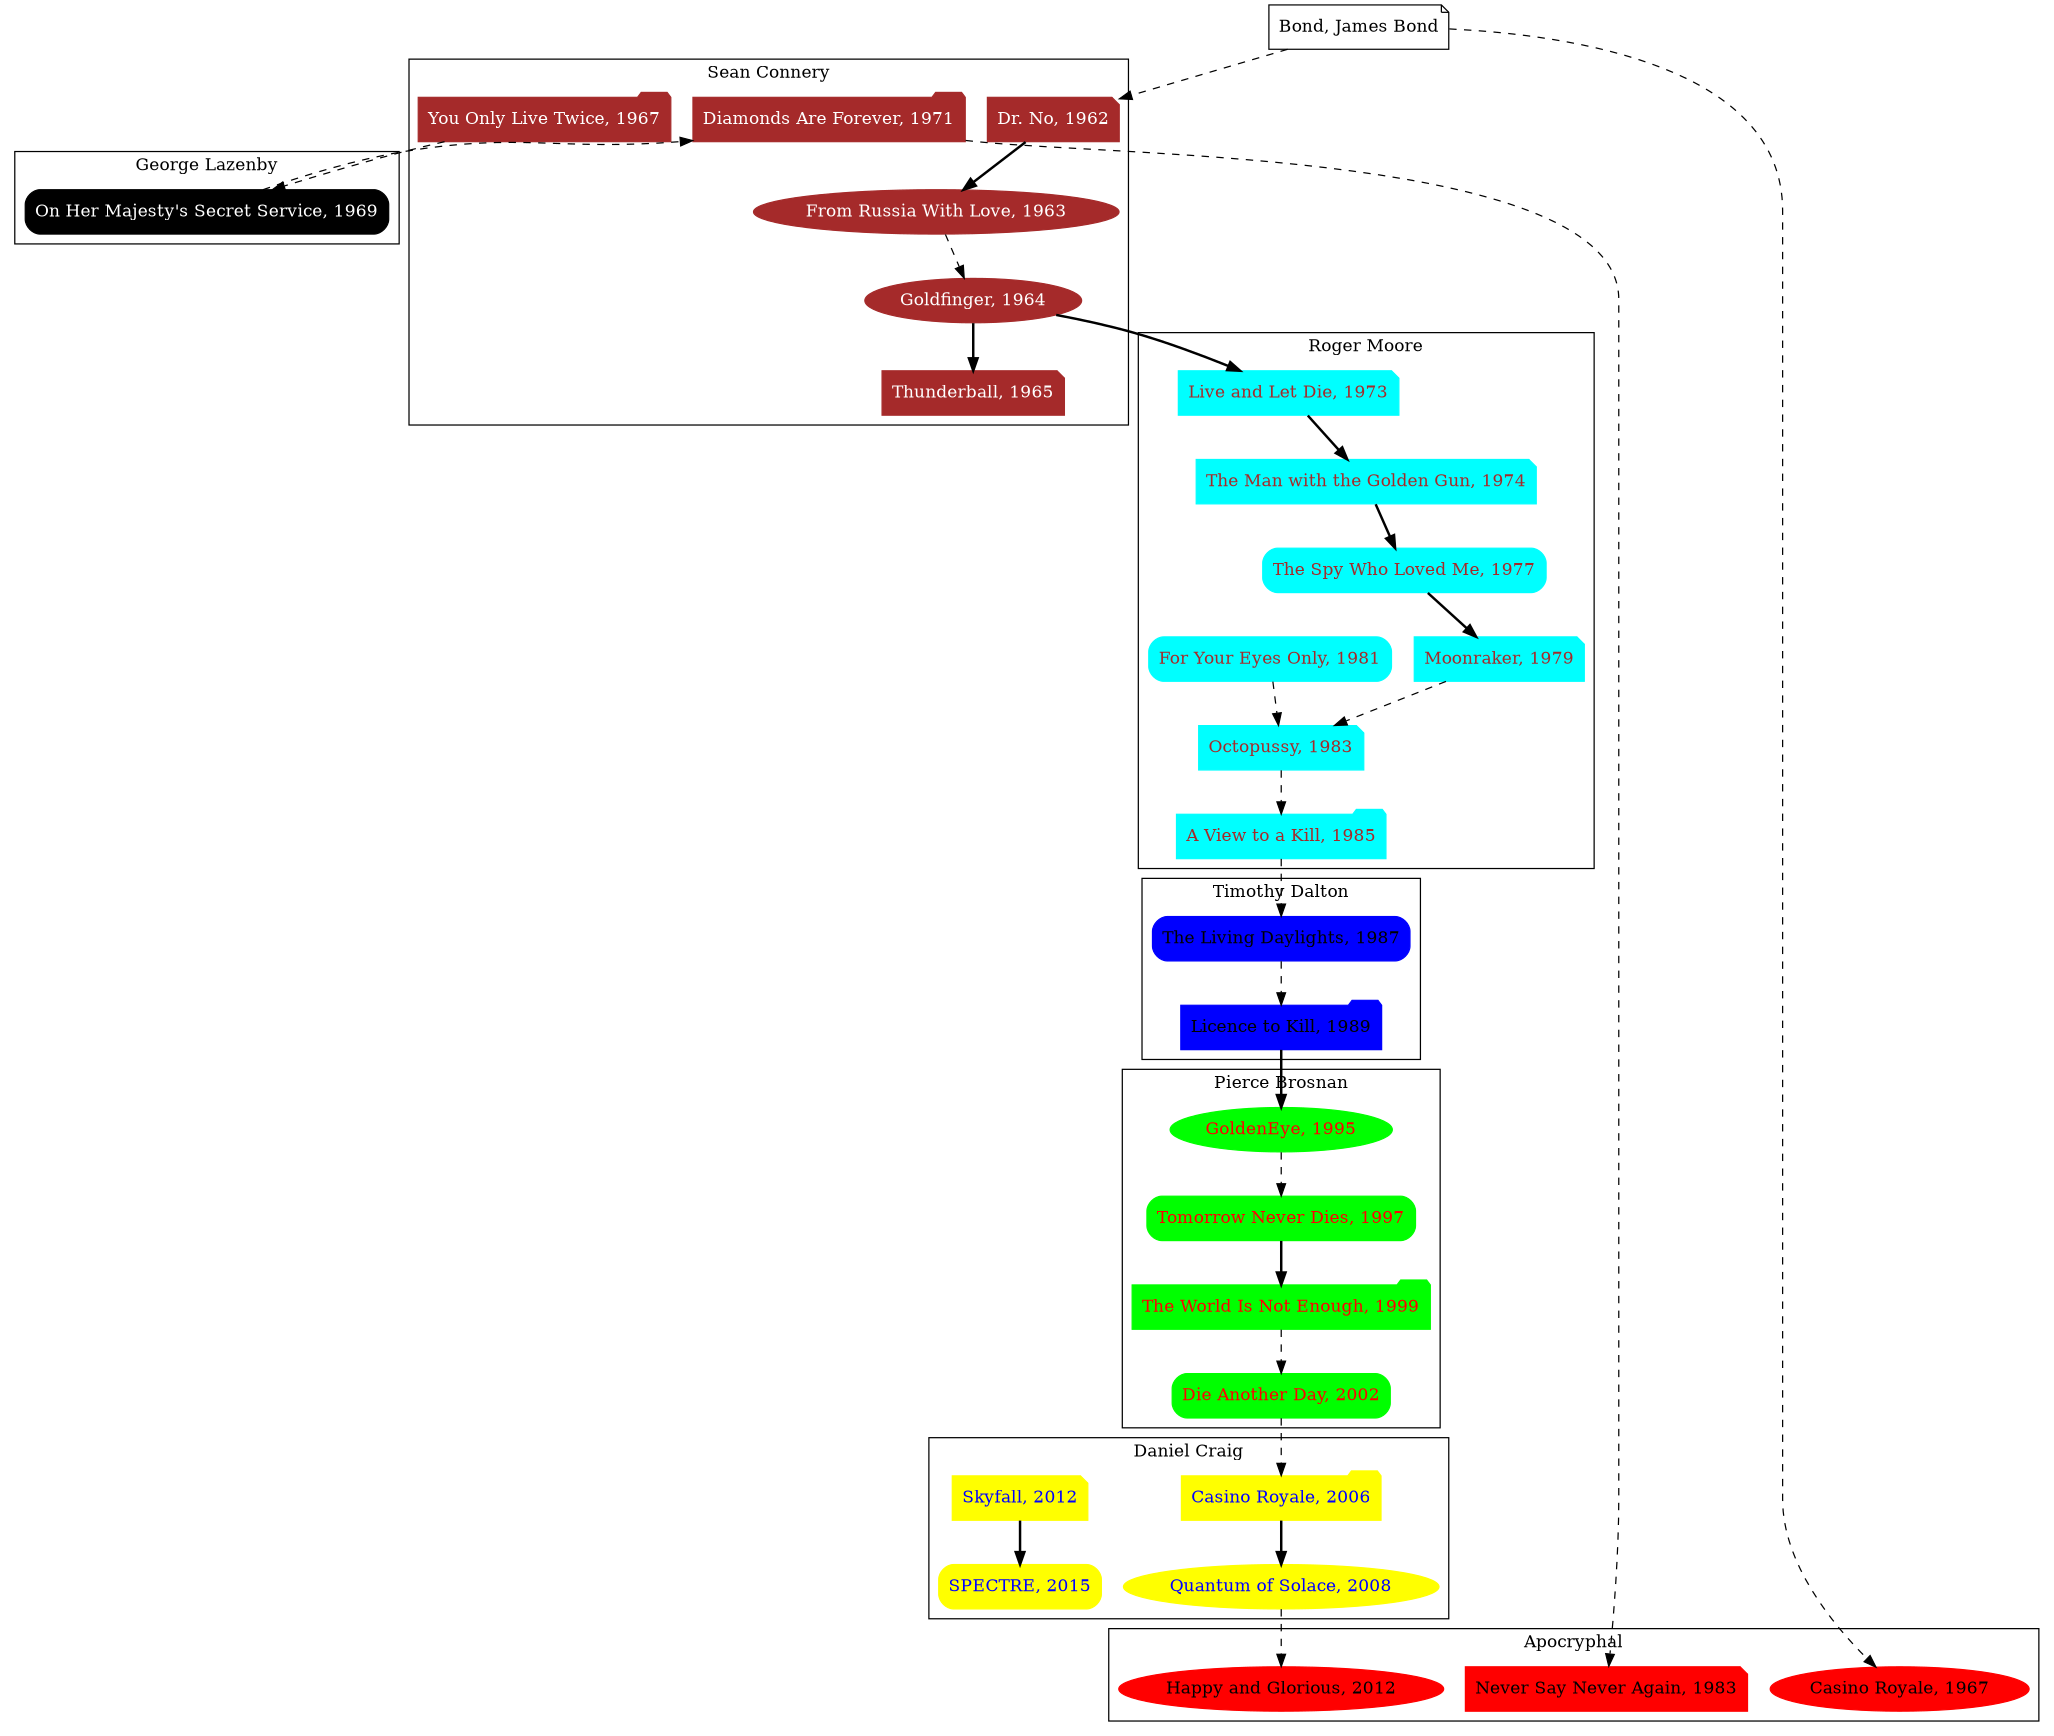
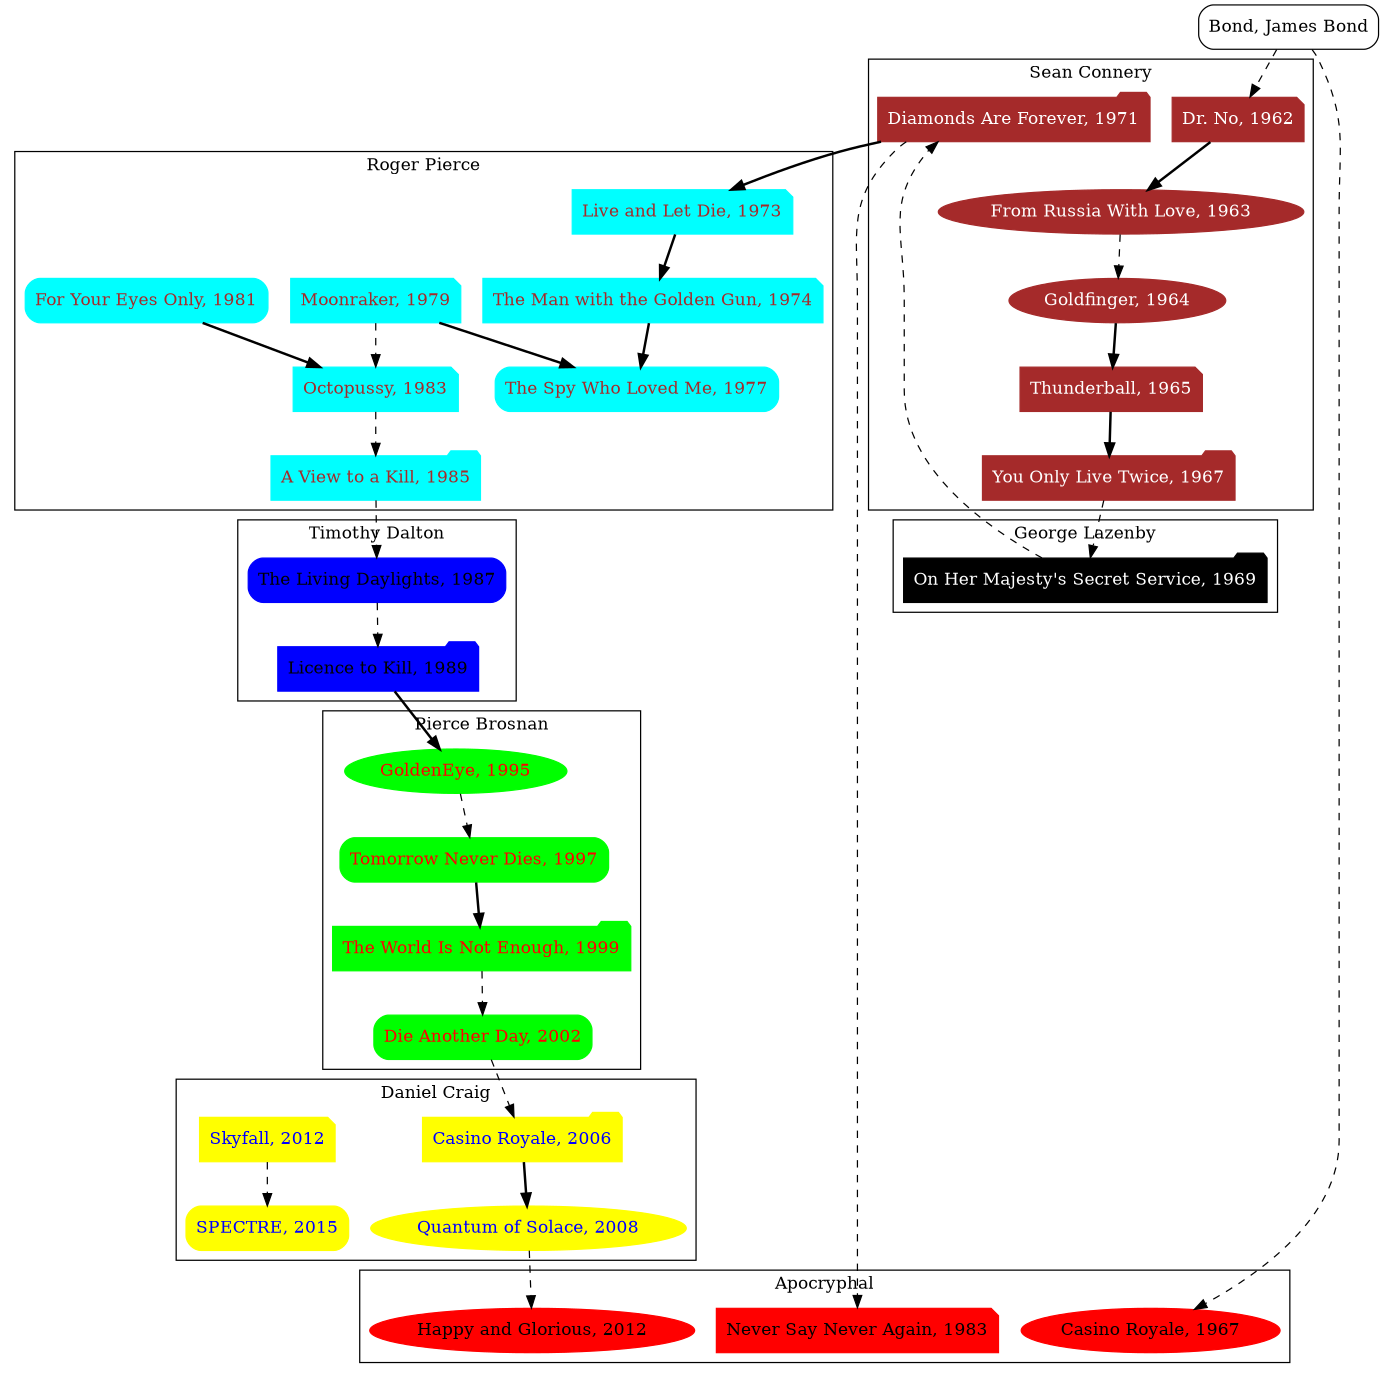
(1359, 27) -> (1289, 27)
(207, 212) -> (1085, 580)
(1161, 341) -> (811, 160)
(1366, 347) -> (424, 166)
none -> (1110, 428)
(1447, 611) -> (500, 343)
(1275, 697) -> (255, 343)
(1020, 1536) -> (267, 1178)
